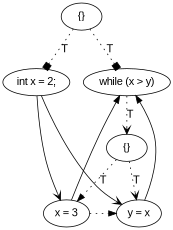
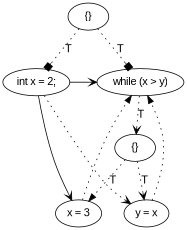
none -> (79, 82)
(156, 150) -> (164, 151)
(92, 151) -> (101, 149)
(71, 153) -> (81, 151)
(99, 213) -> none
